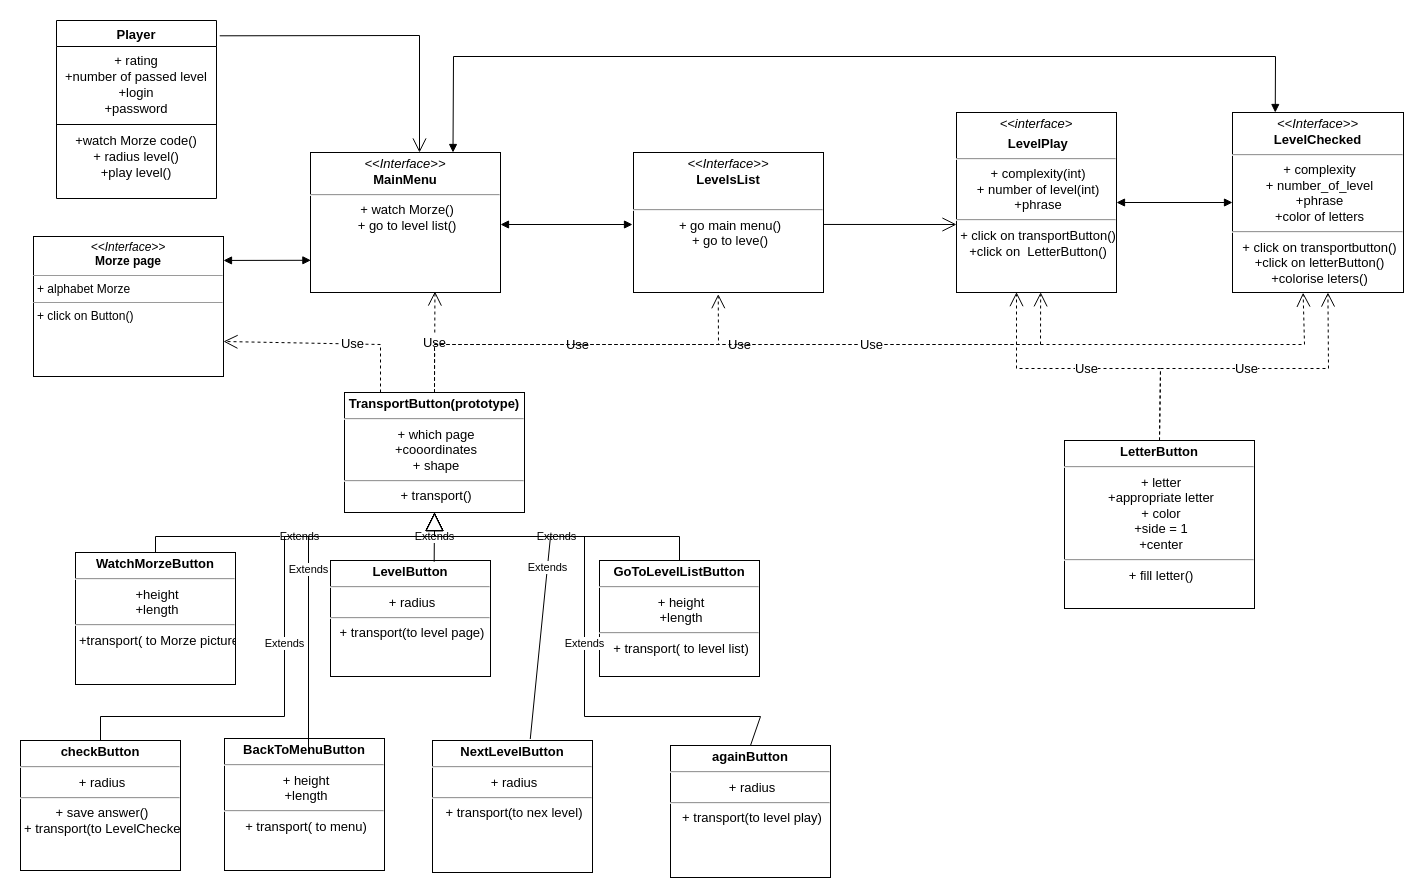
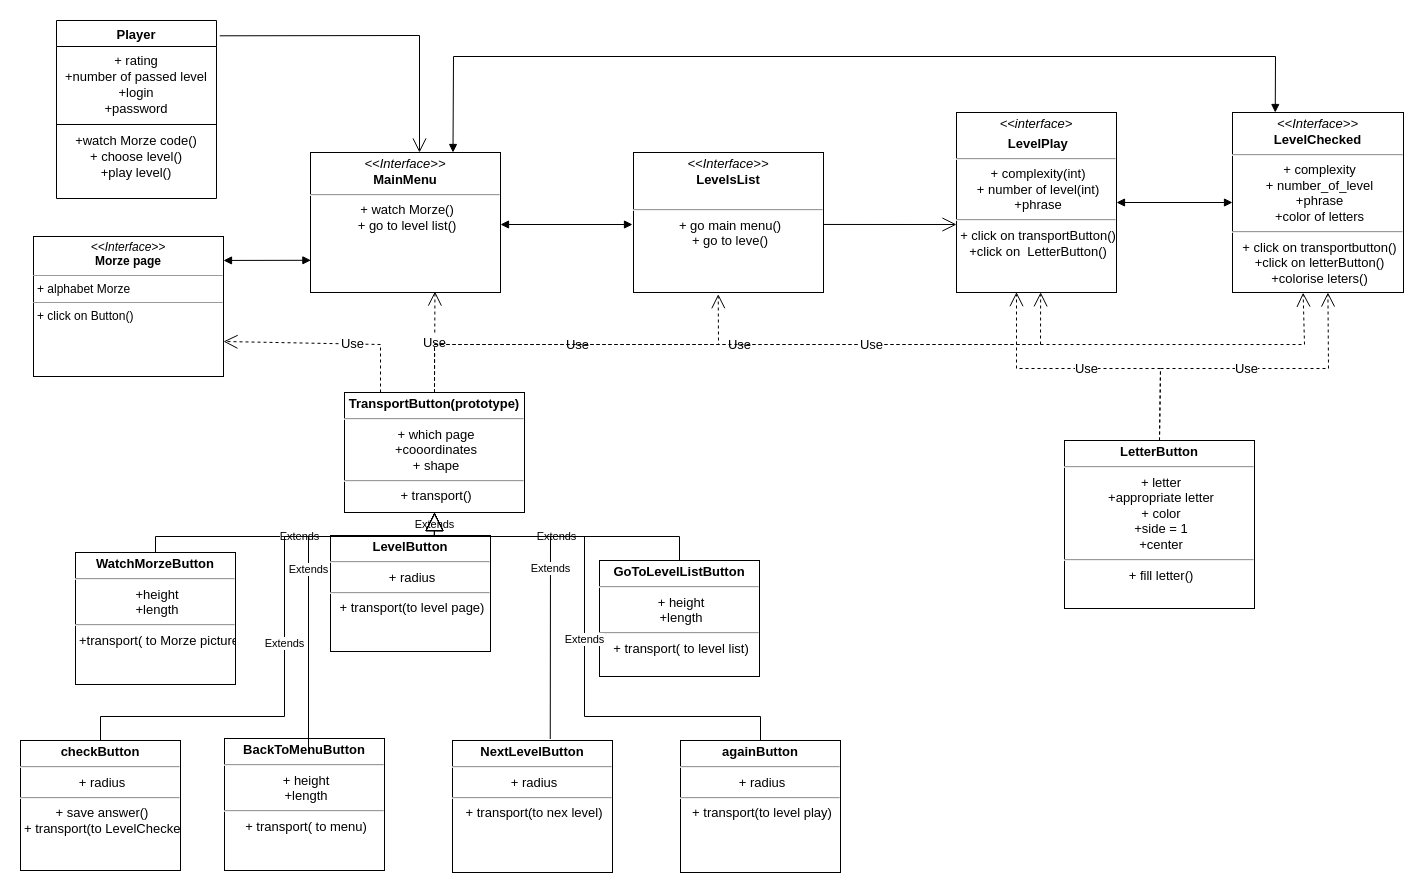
(136, 140) -> (136, 140)
(411, 619) -> (411, 594)
(513, 807) -> (533, 807)
(751, 812) -> (761, 807)
